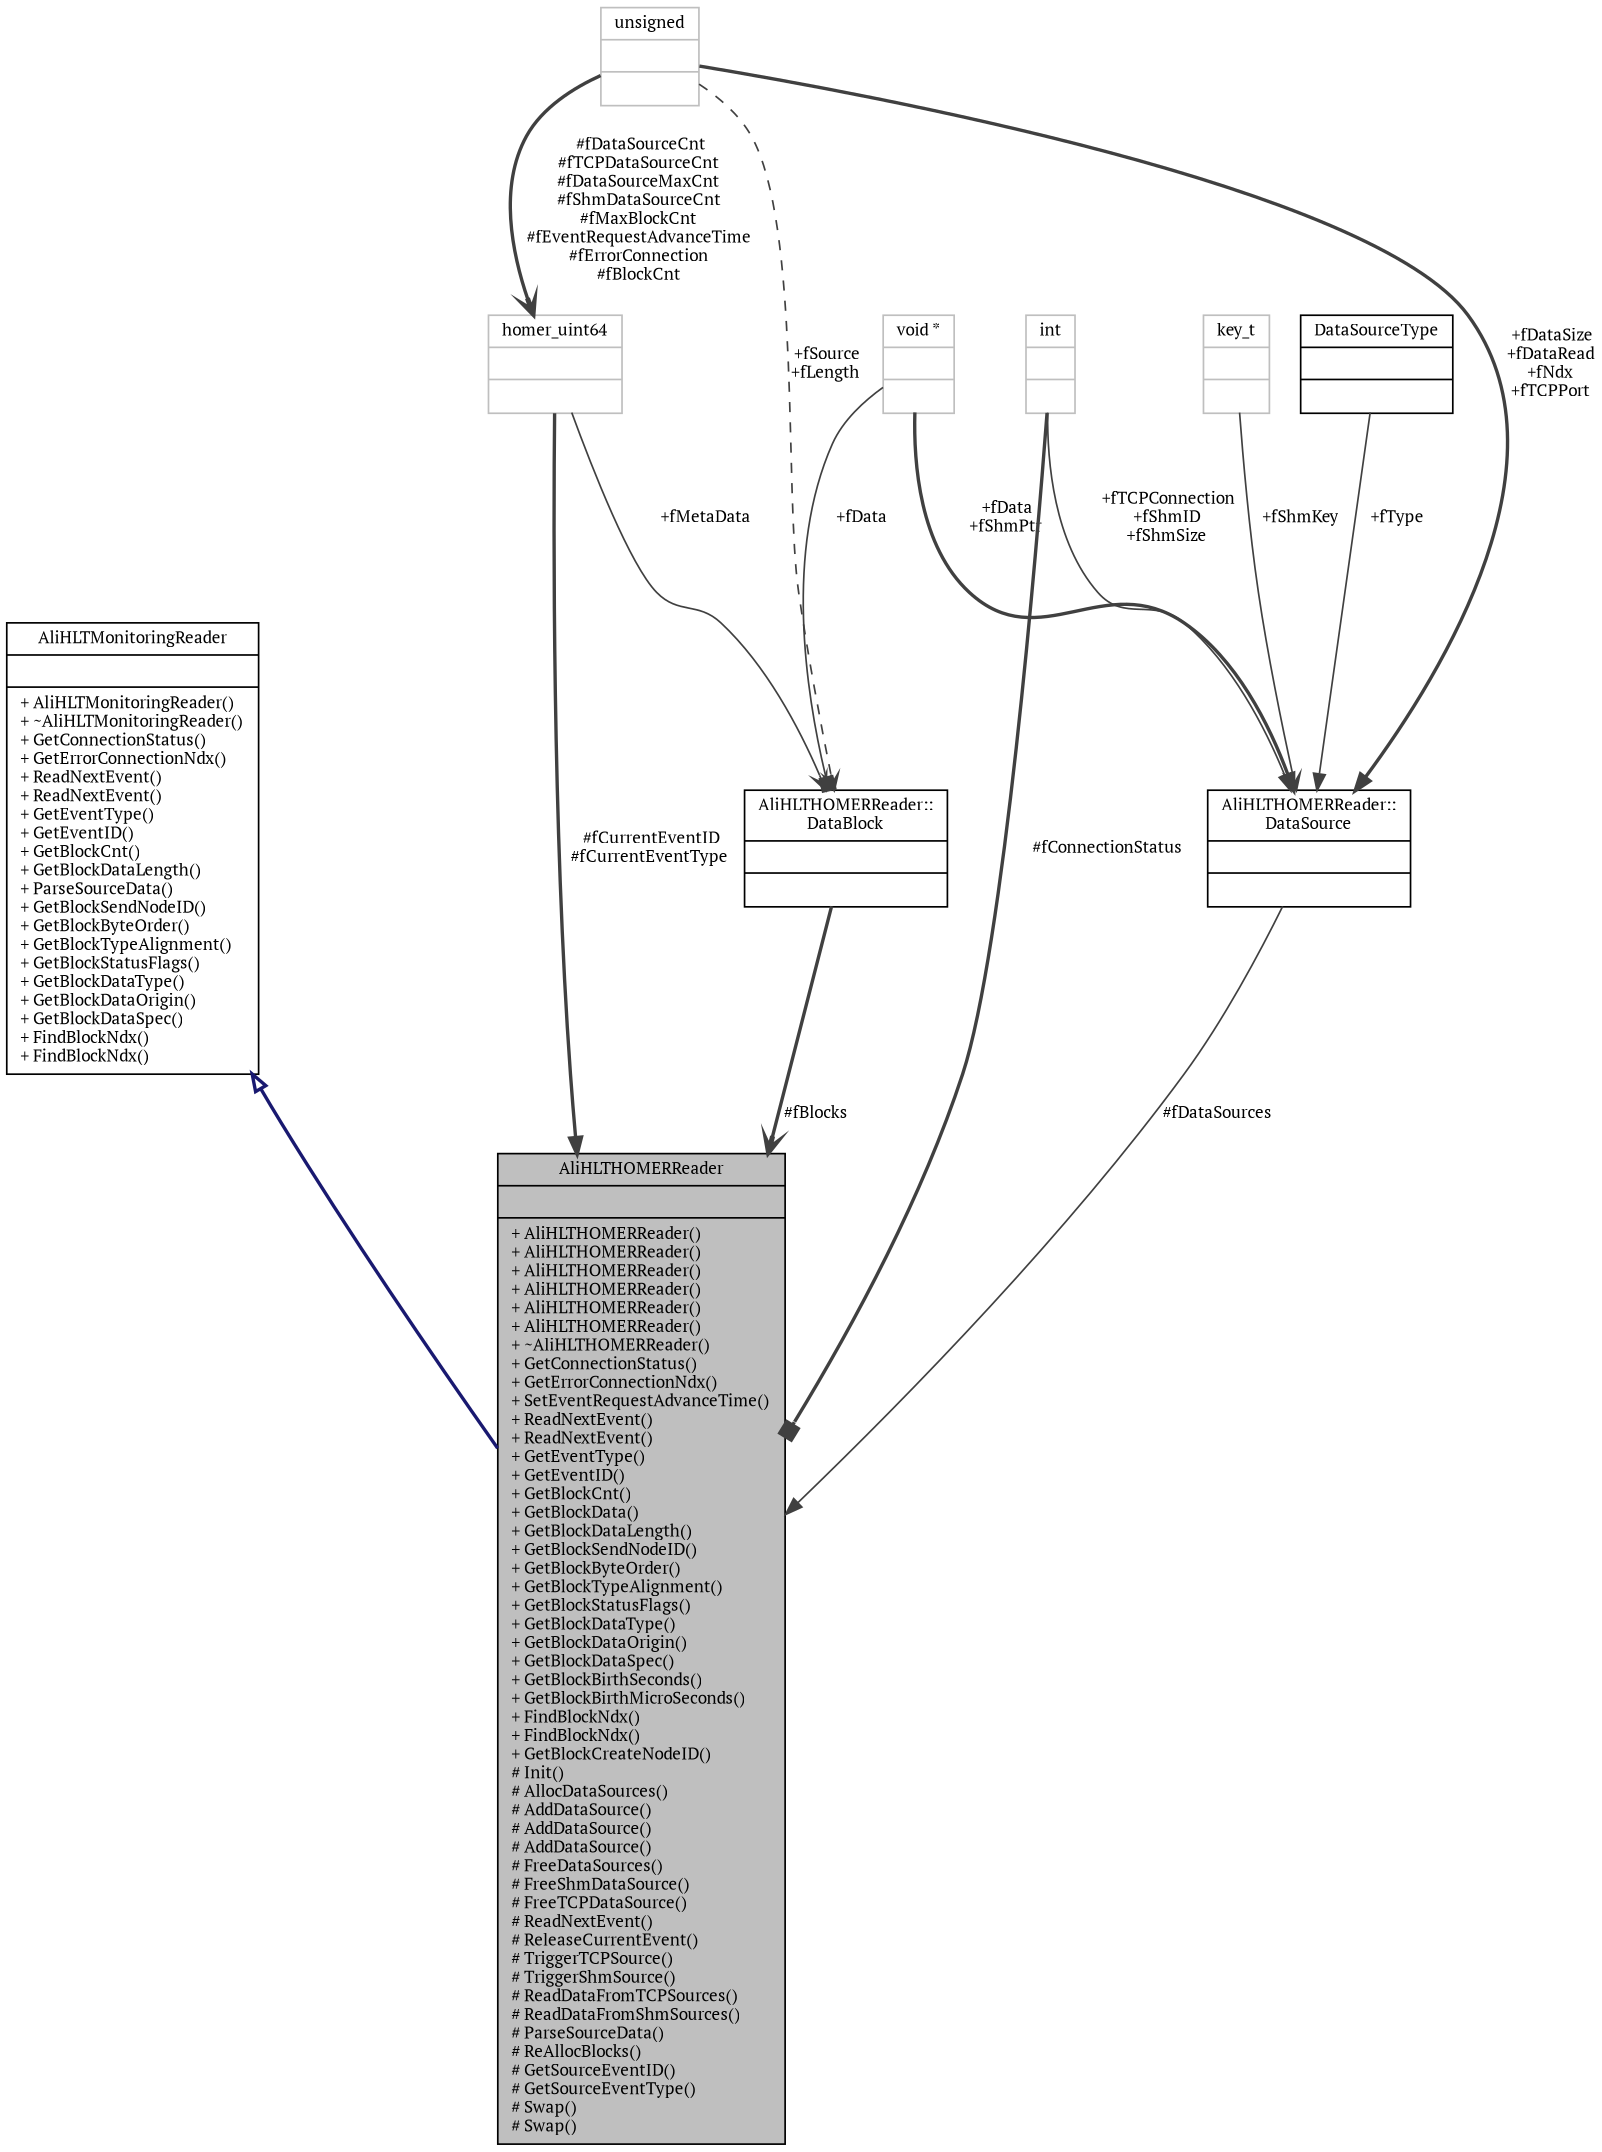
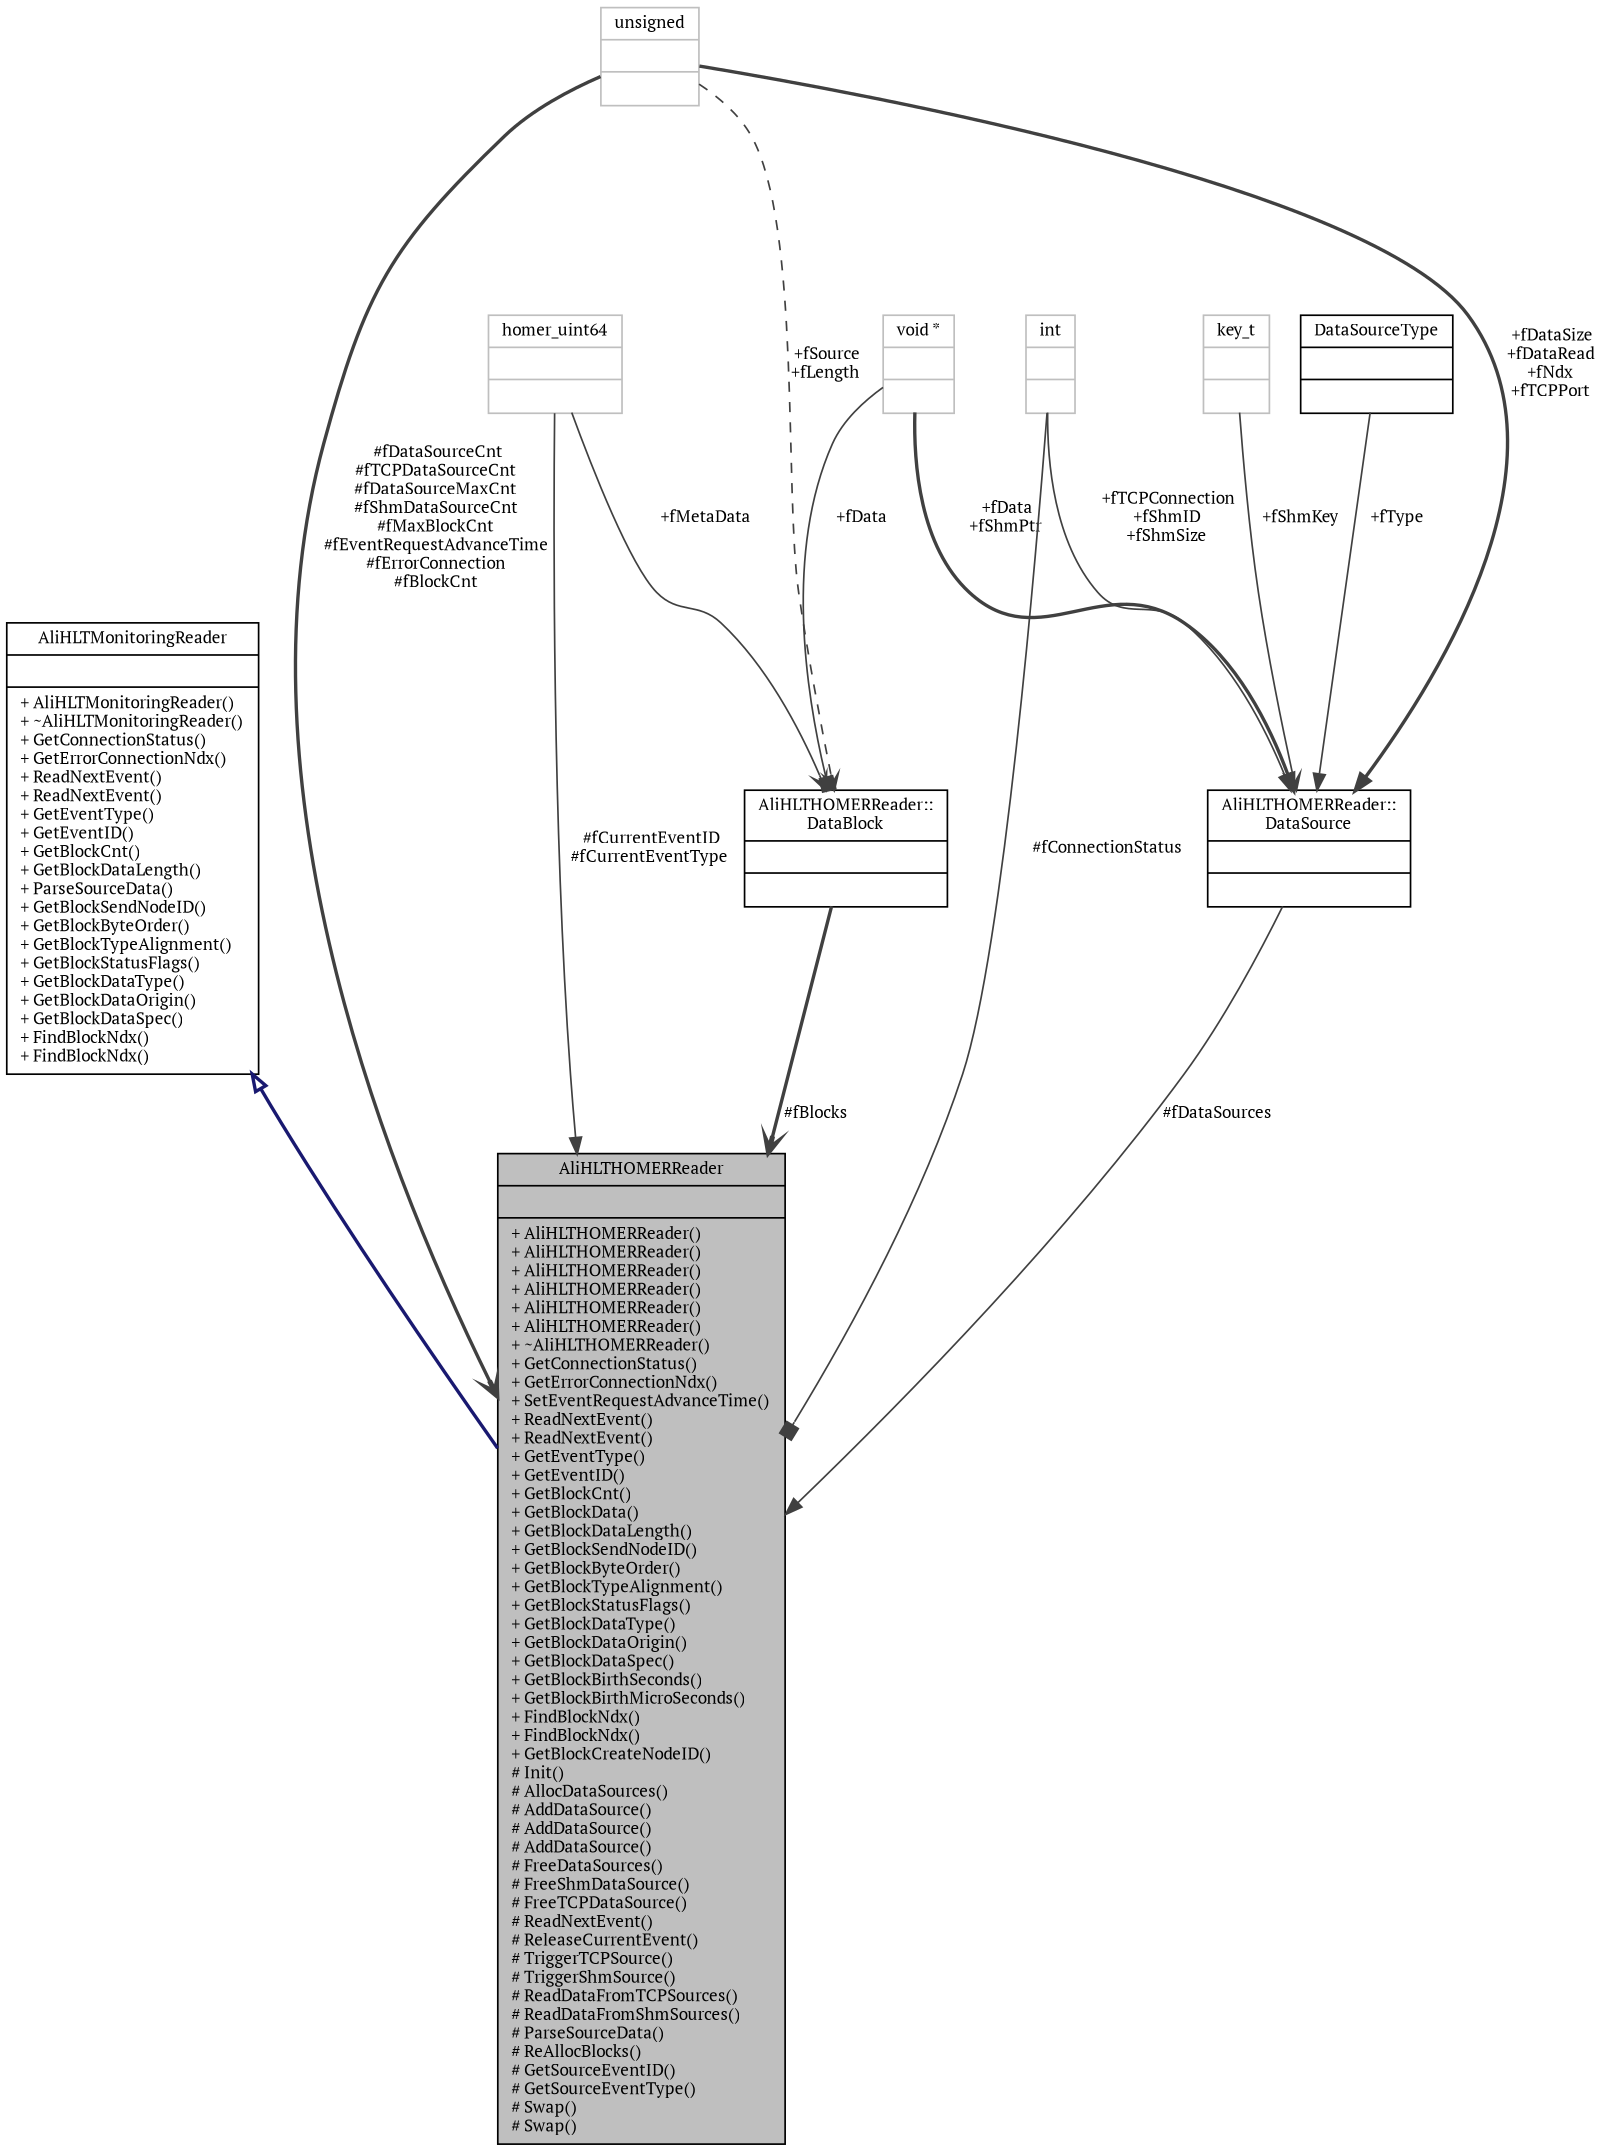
(514, 169) -> (296, 689)
(557, 776) -> (557, 776)
(992, 937) -> (992, 937)
